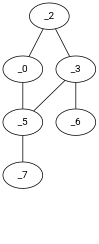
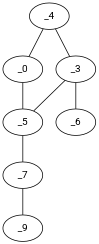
(49, 16) -> (49, 16)
none -> (23, 228)
